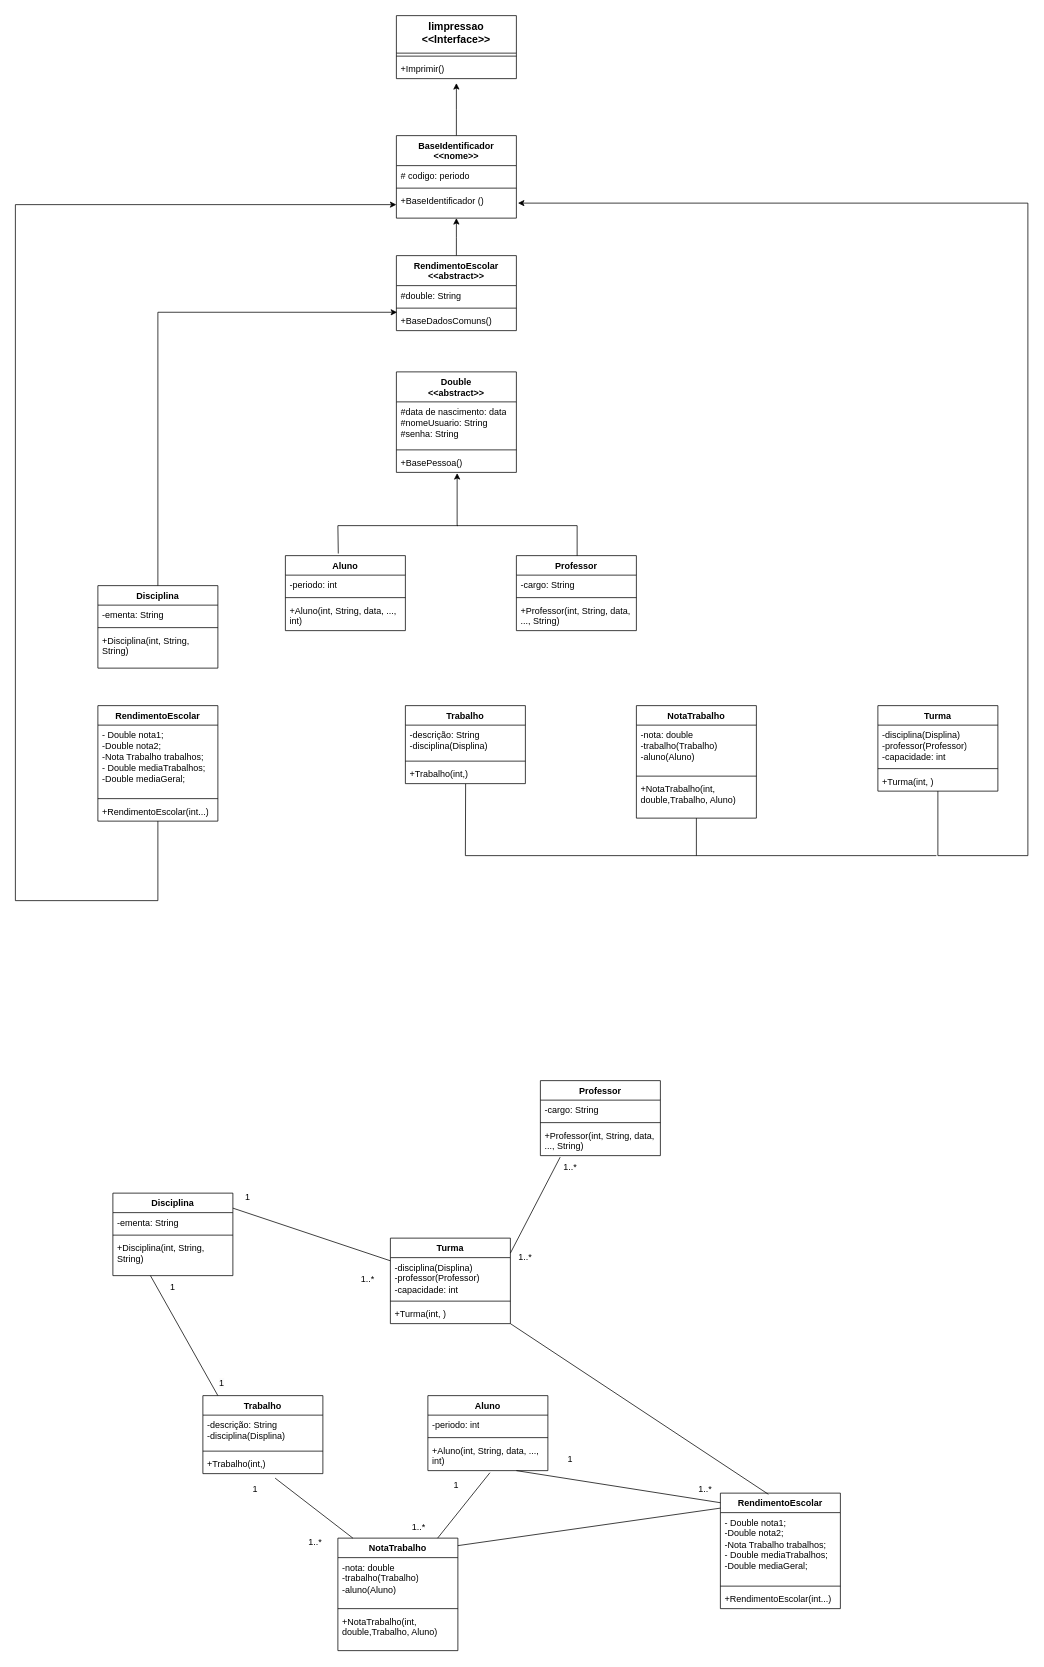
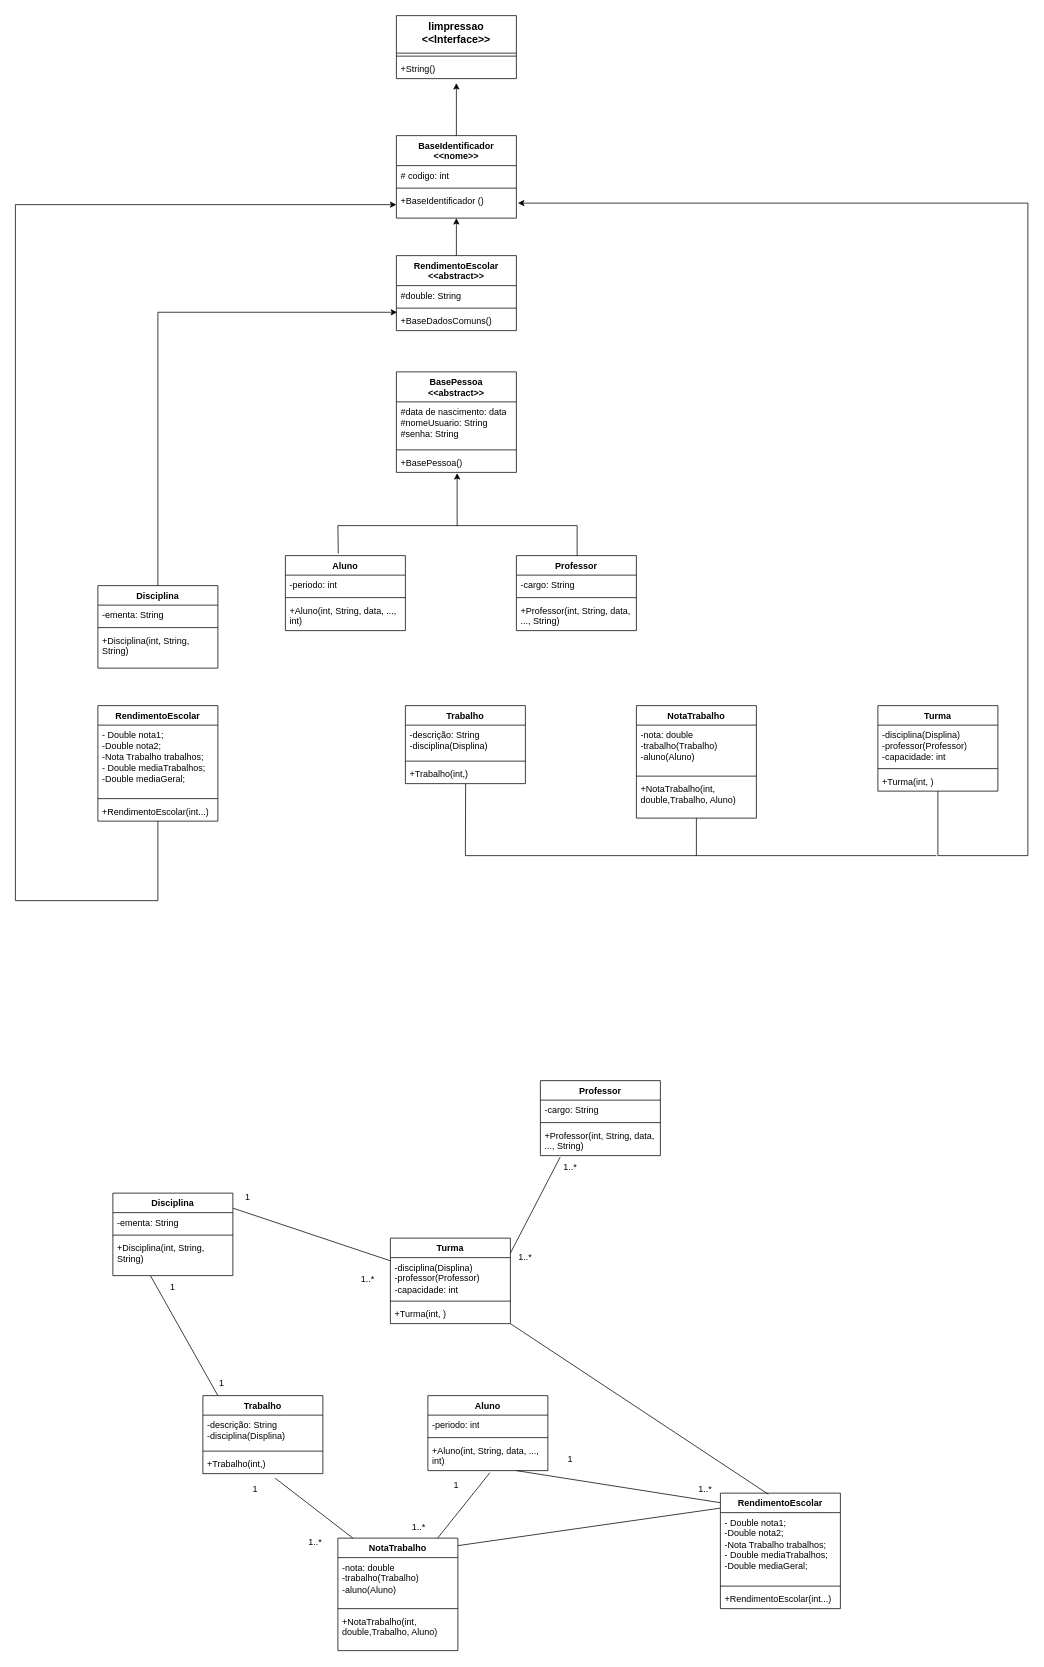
(426, 70) -> (422, 70)
(438, 176) -> (428, 176)
(456, 388) -> (456, 388)
